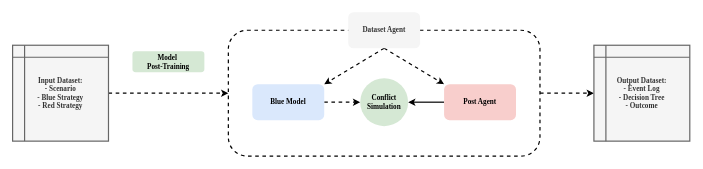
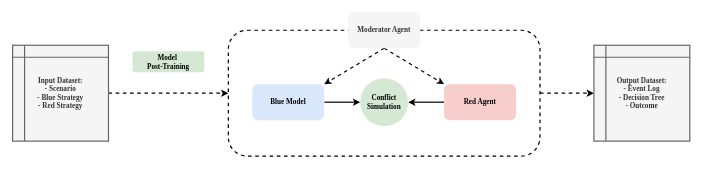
(384, 30) -> (384, 30)
(340, 102) -> (340, 102)
(480, 102) -> (480, 102)
